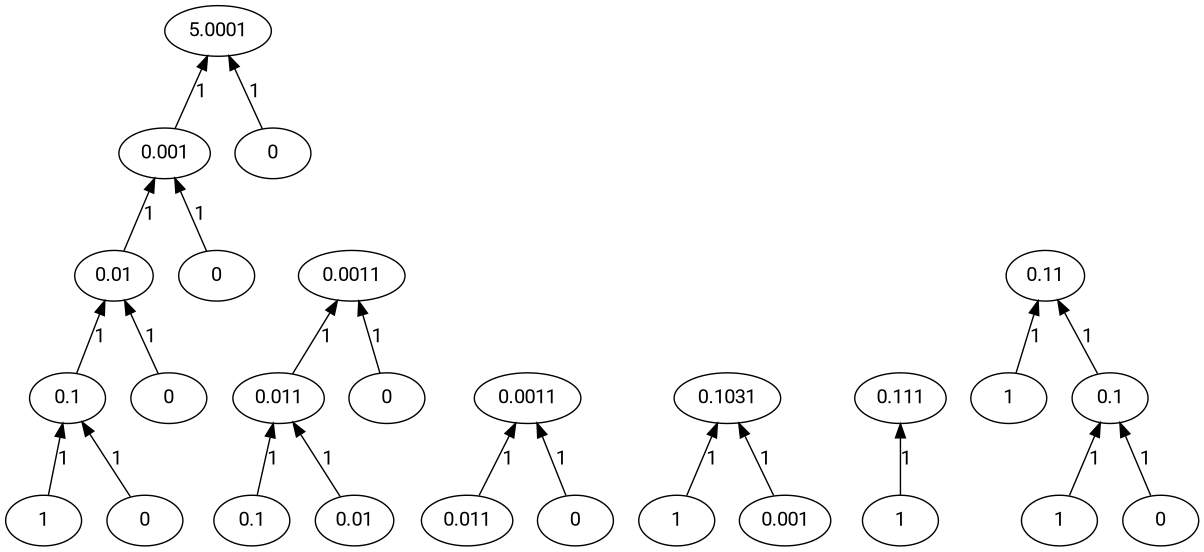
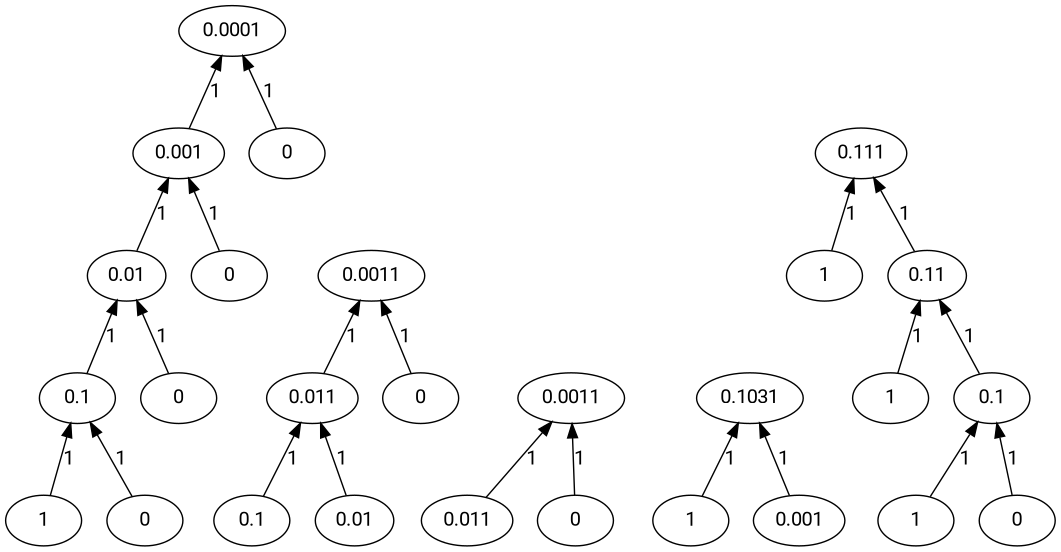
(218, 31) -> (232, 31)
none -> (898, 221)
